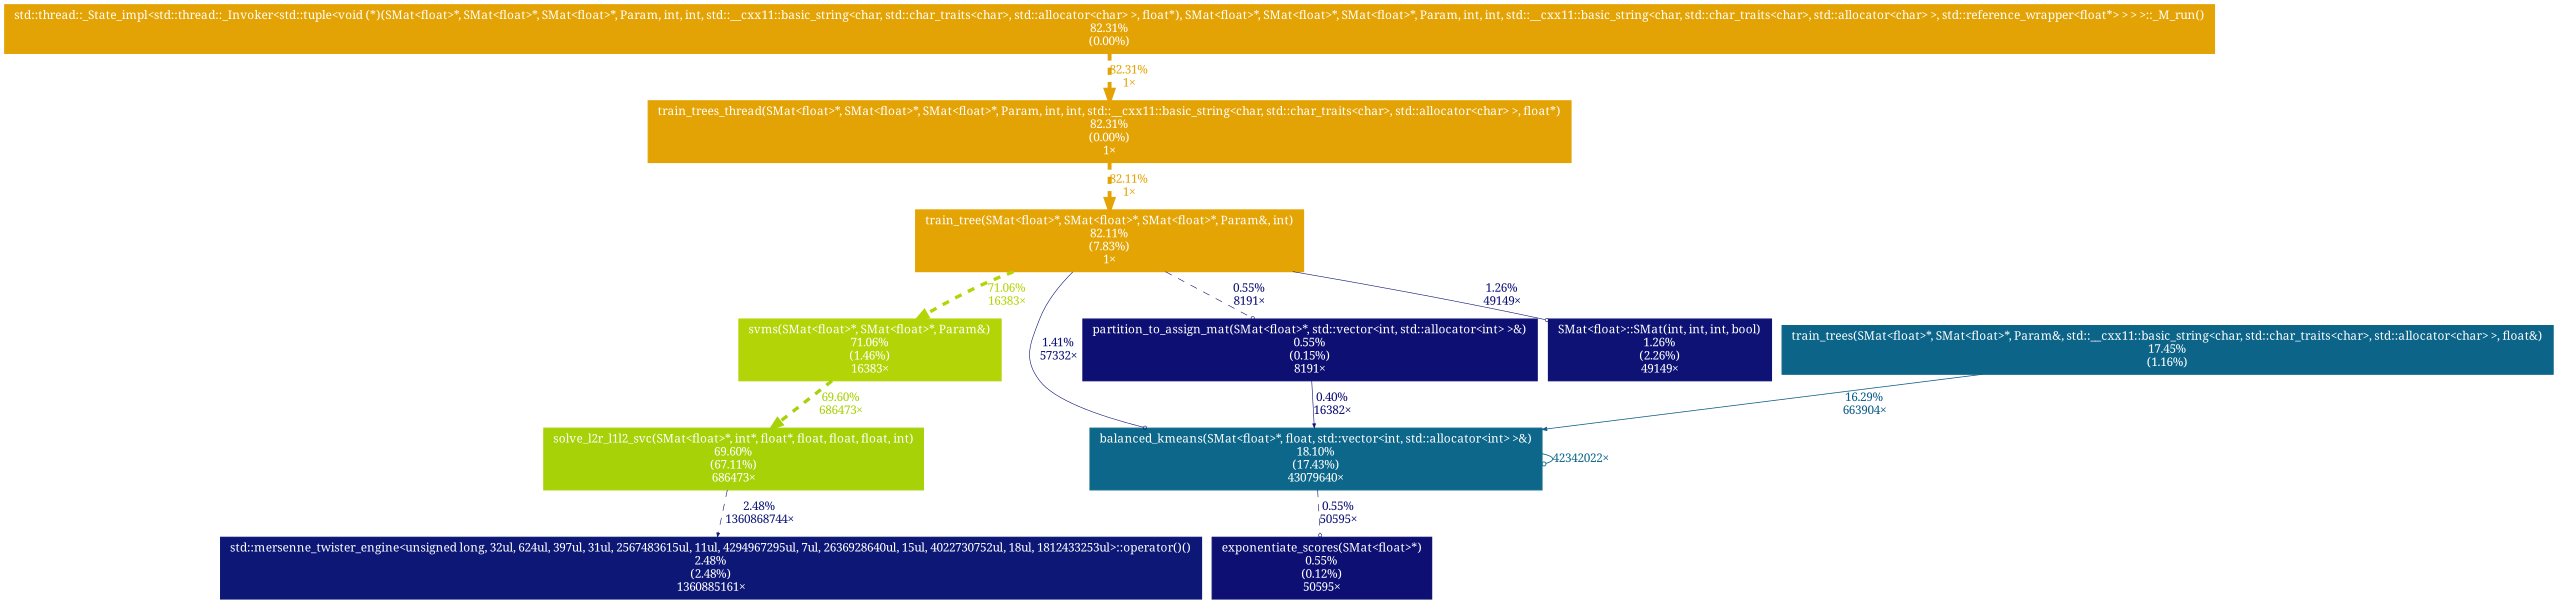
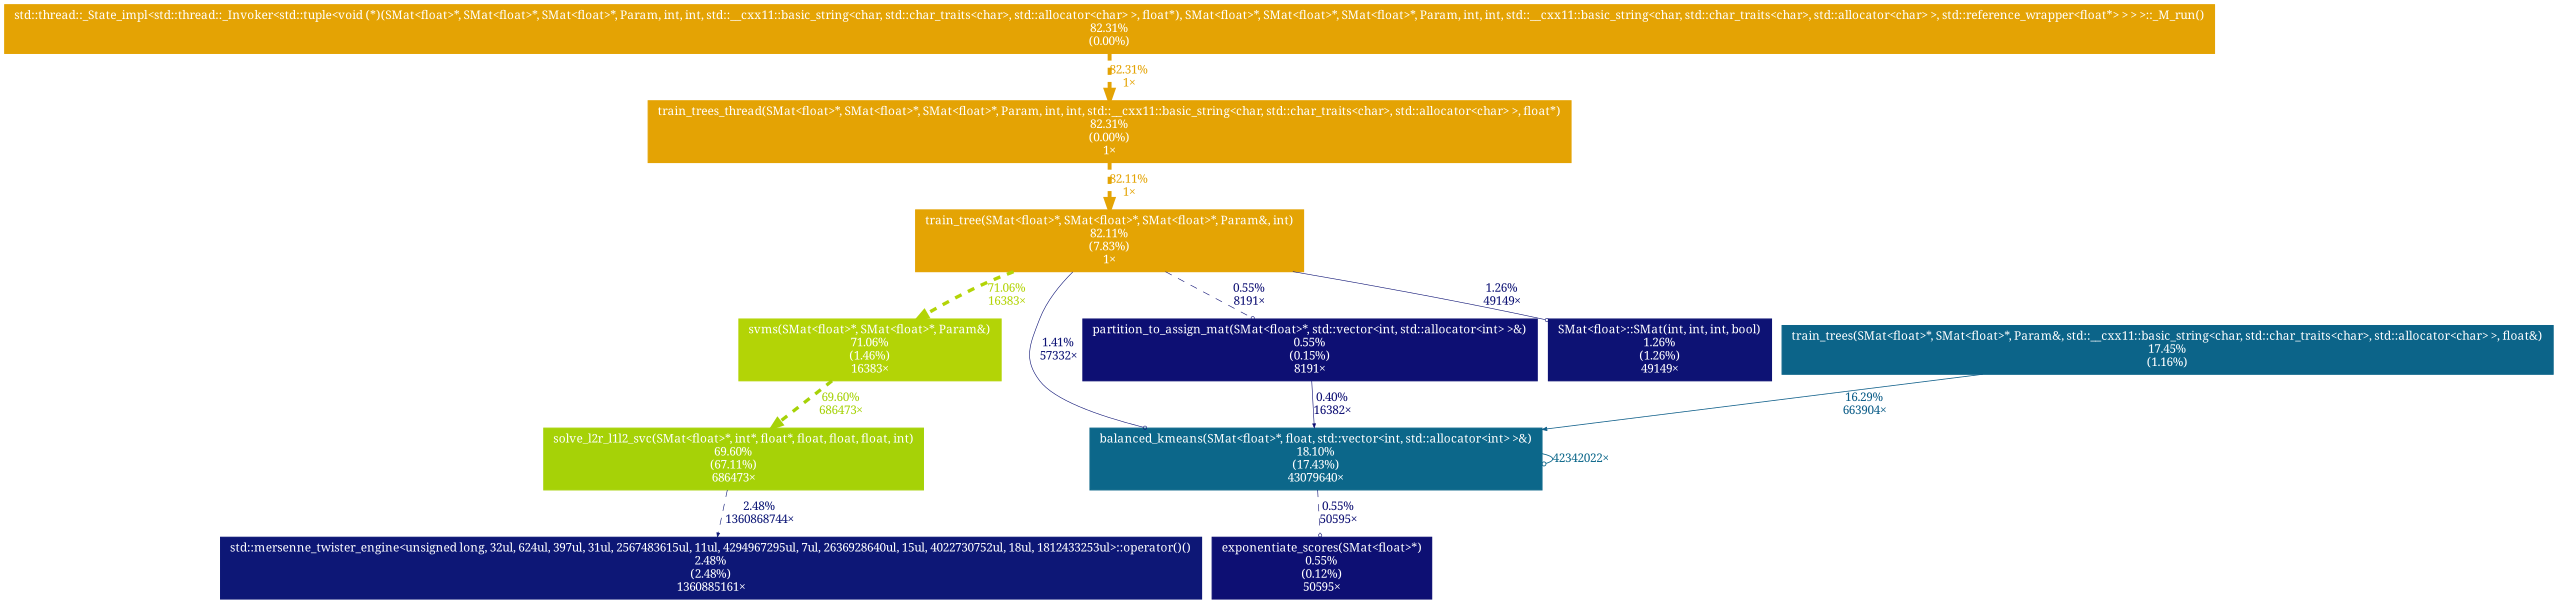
(1660, 350) -> (1660, 350)
